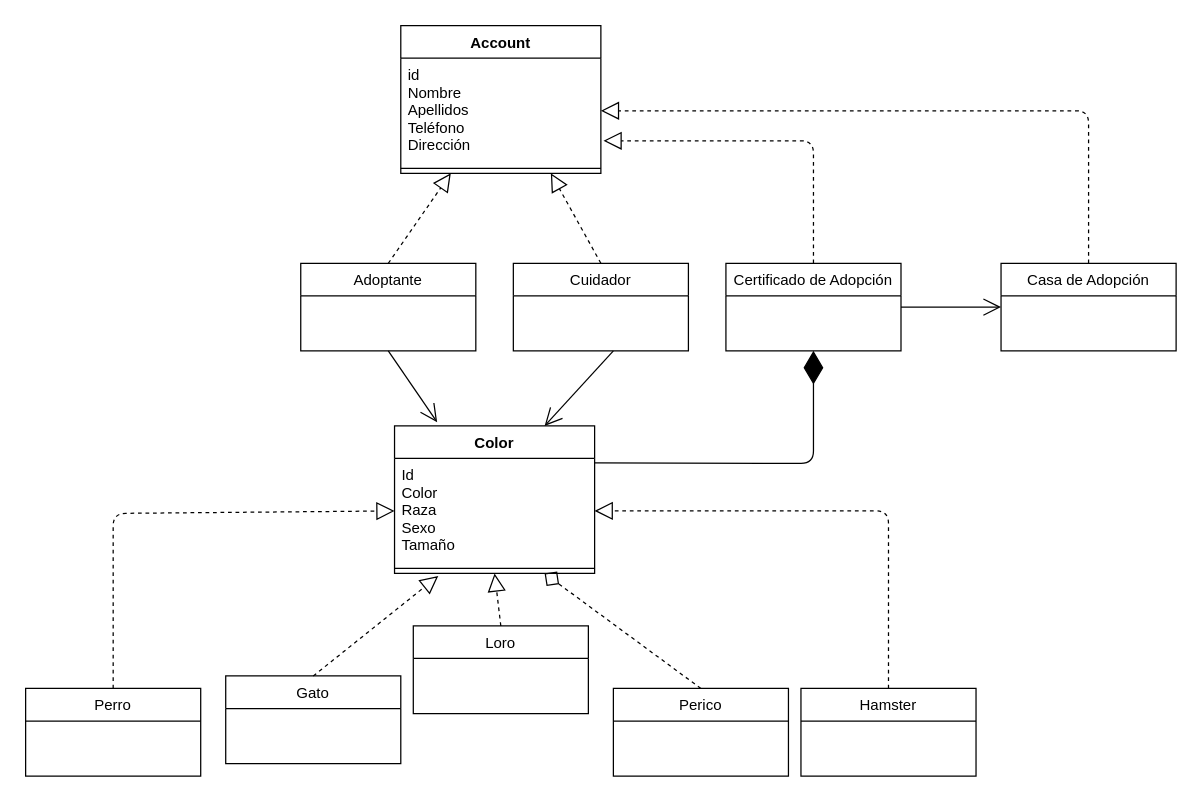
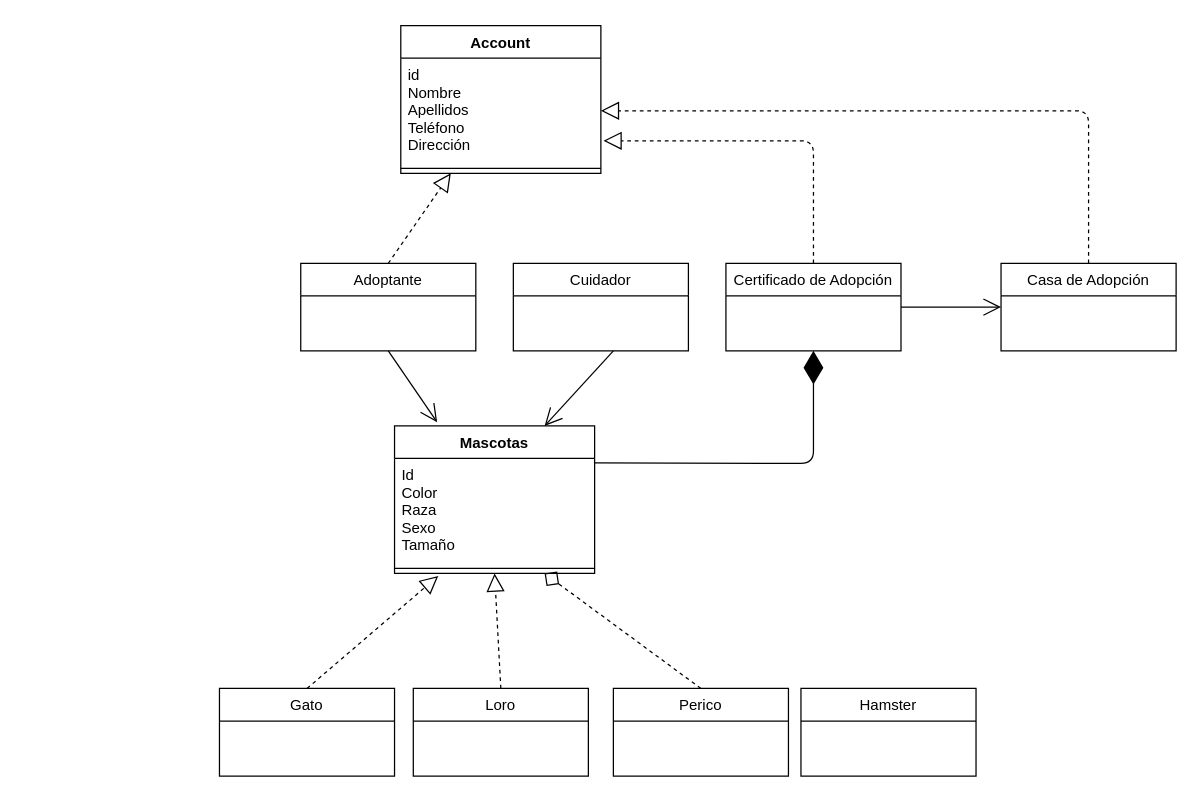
(580, 225) -> none
(494, 443) -> (494, 443)
(833, 511) -> none
(164, 513) -> none
(501, 669) -> (501, 732)
(313, 719) -> (307, 732)
(113, 732) -> none
